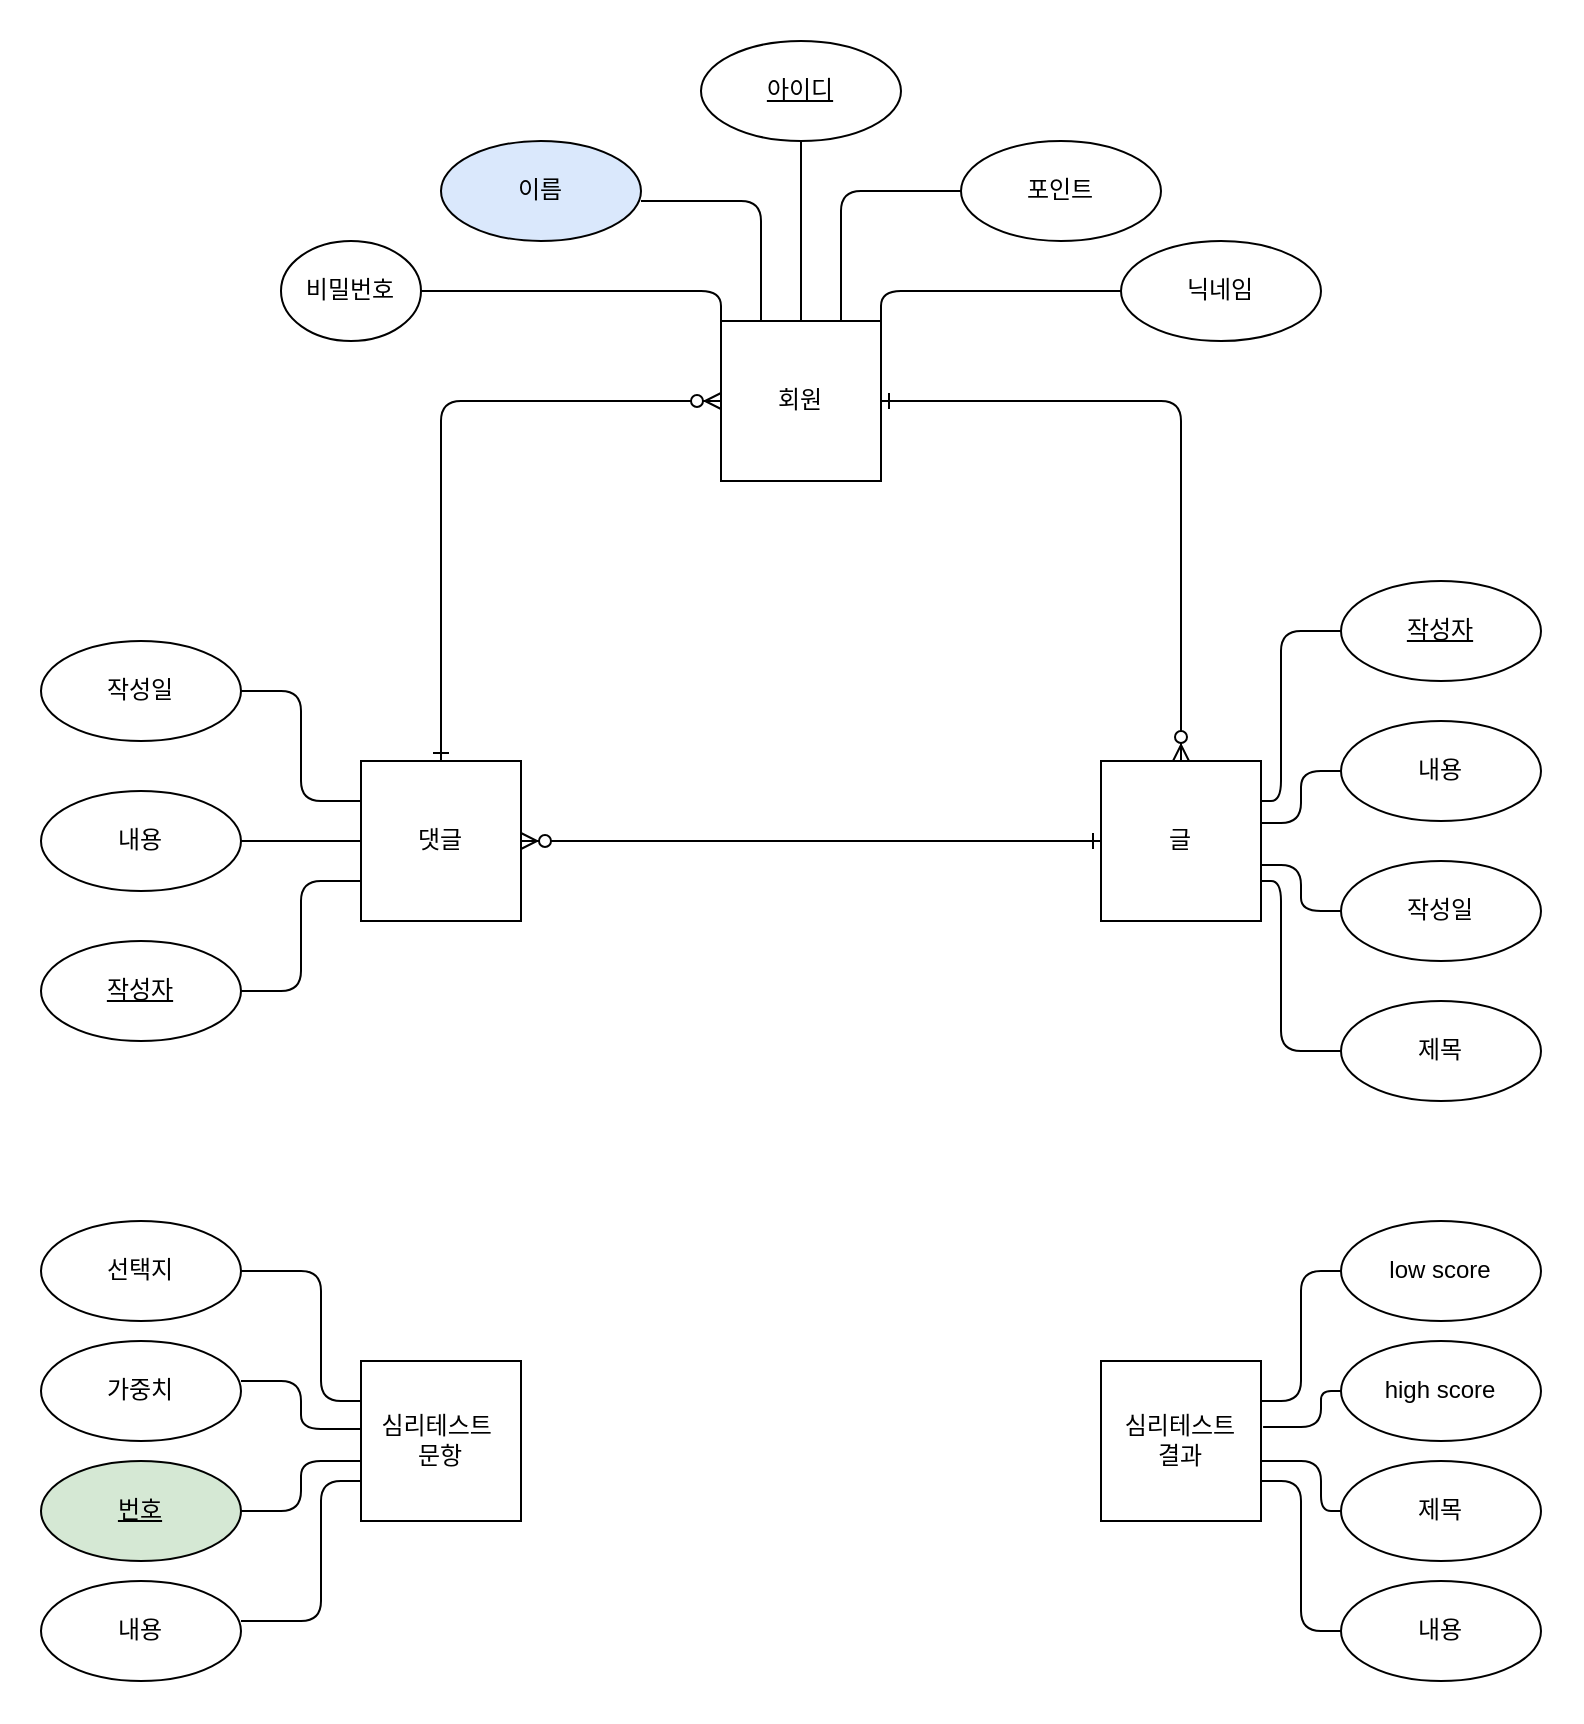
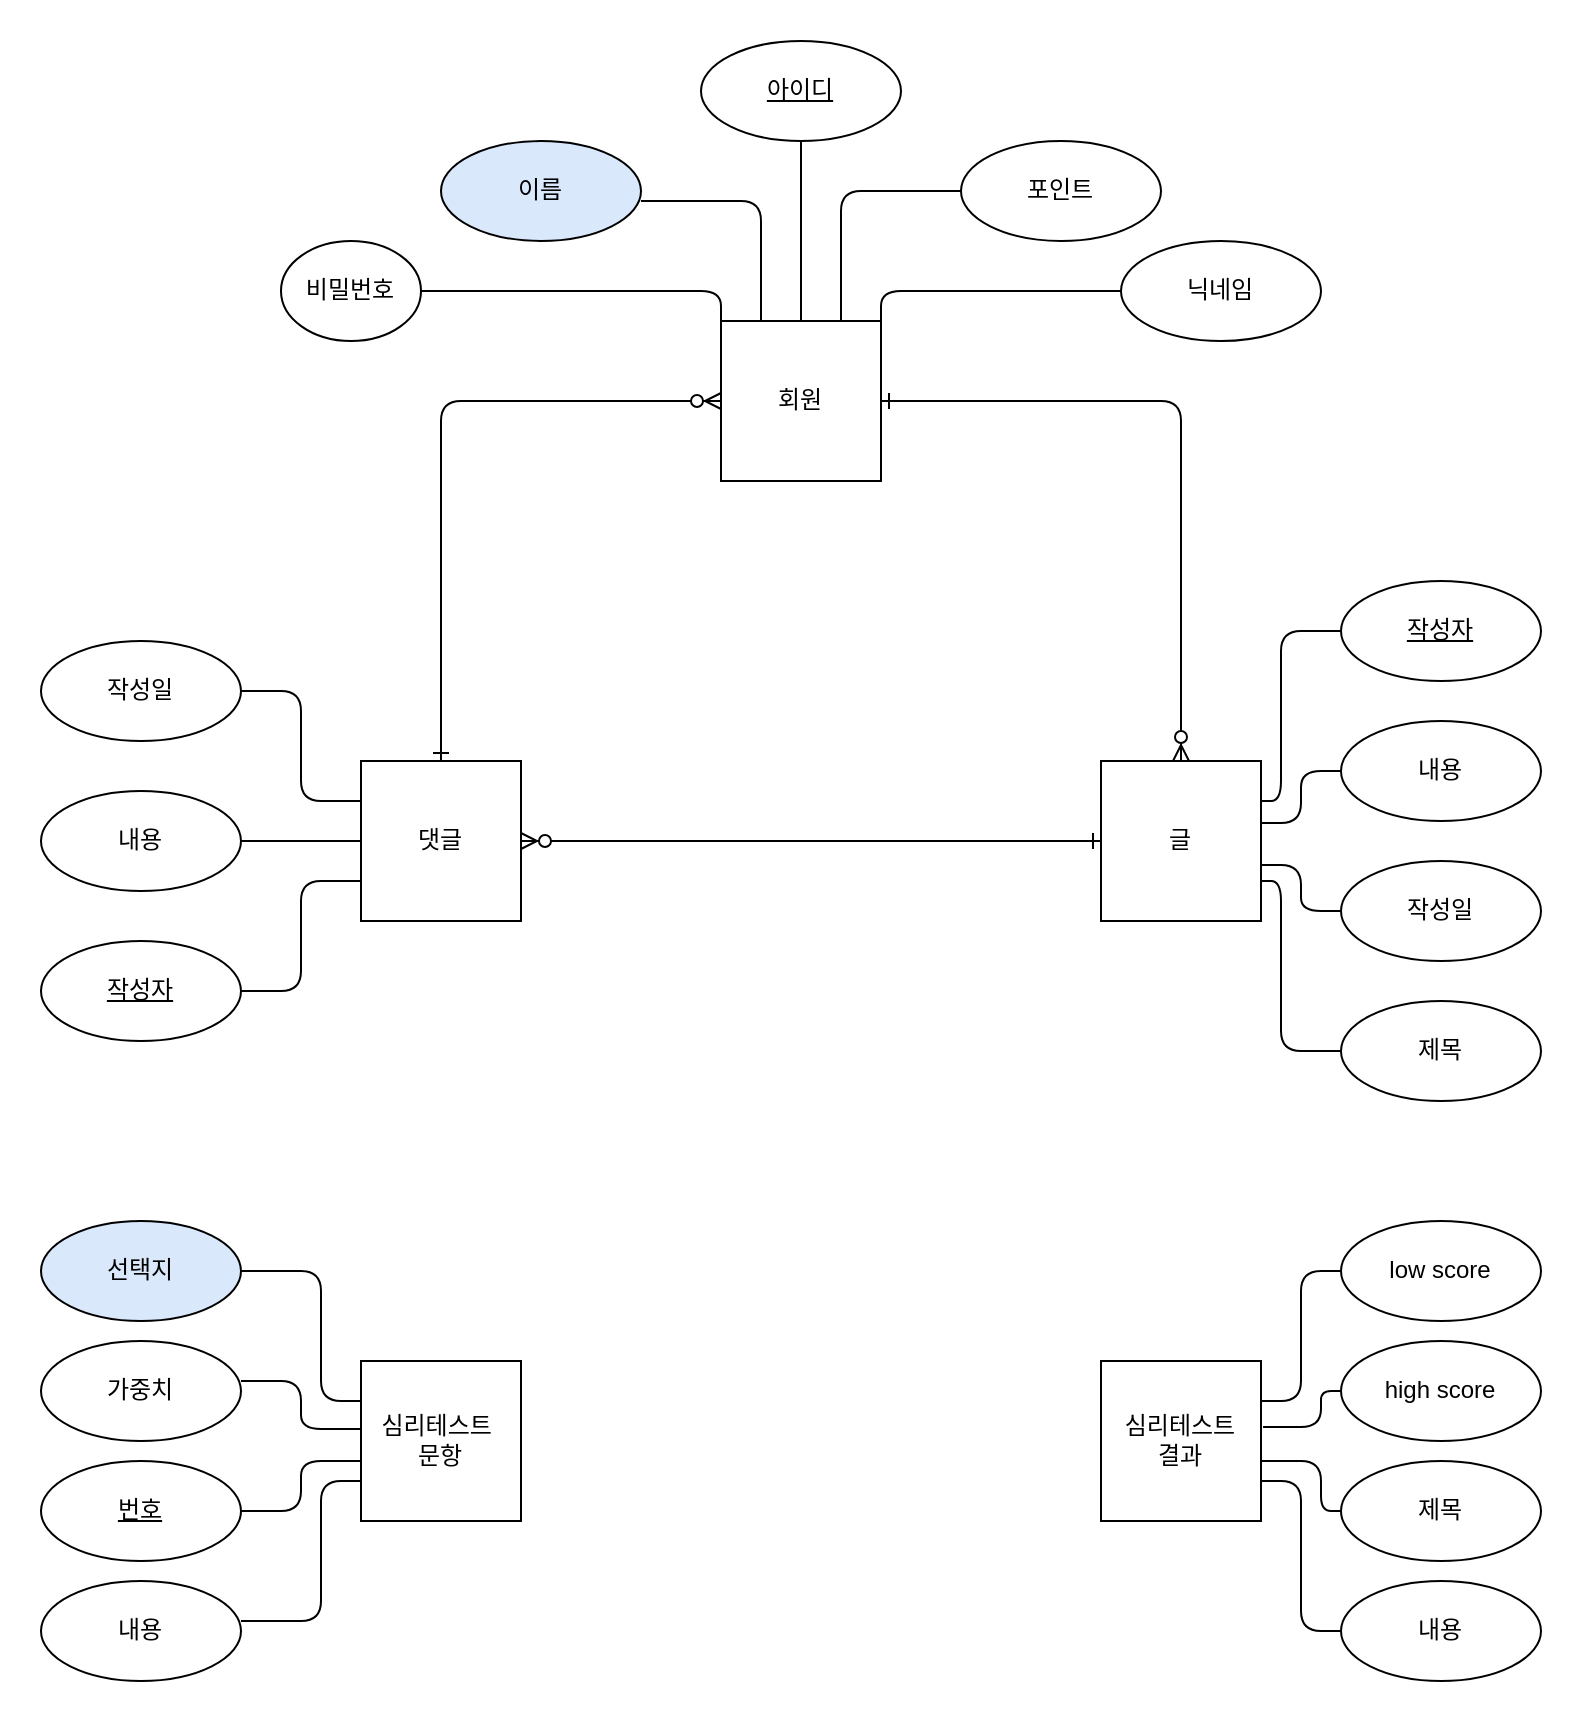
(141, 1271) -> (141, 1271)
(141, 1511) -> (141, 1511)
